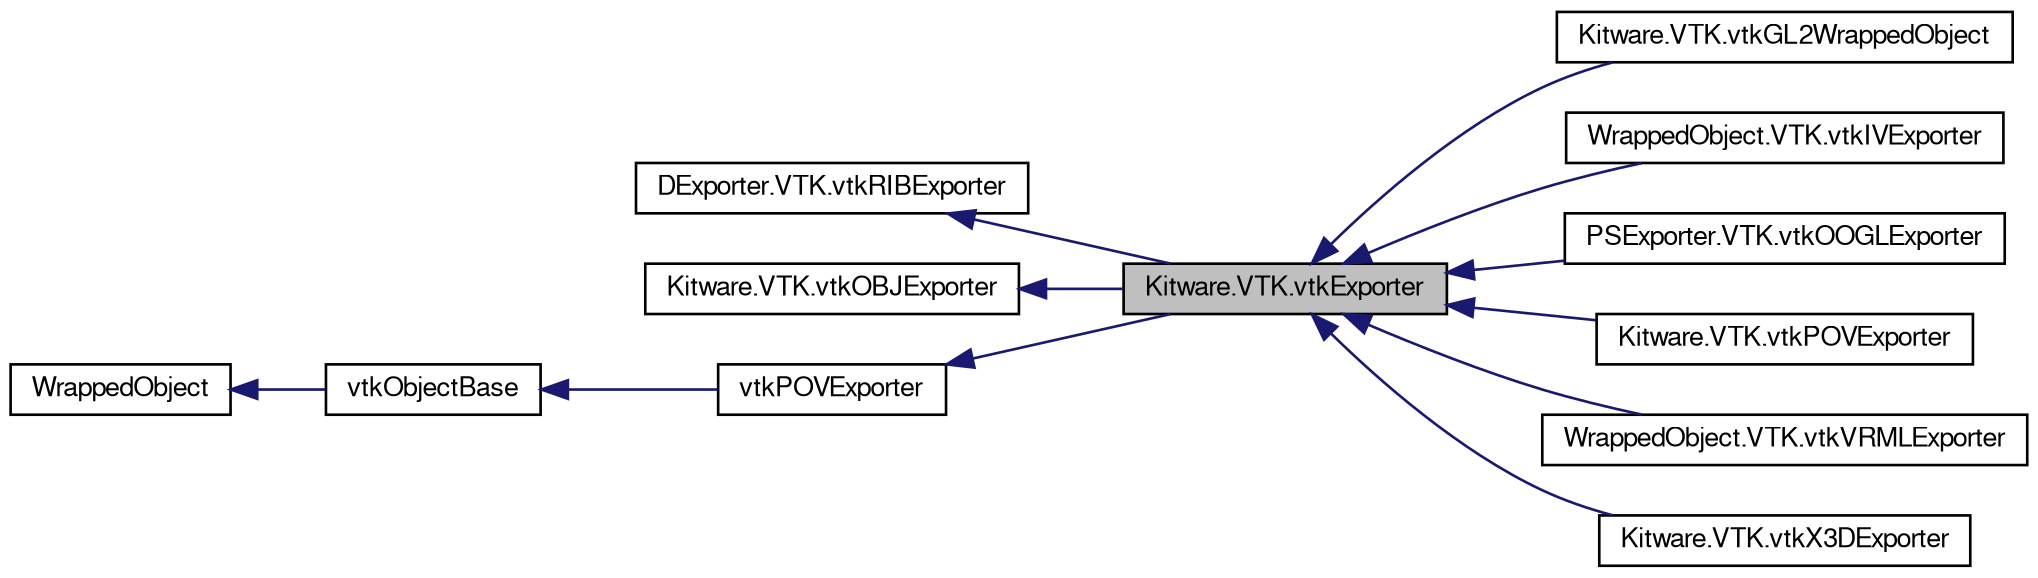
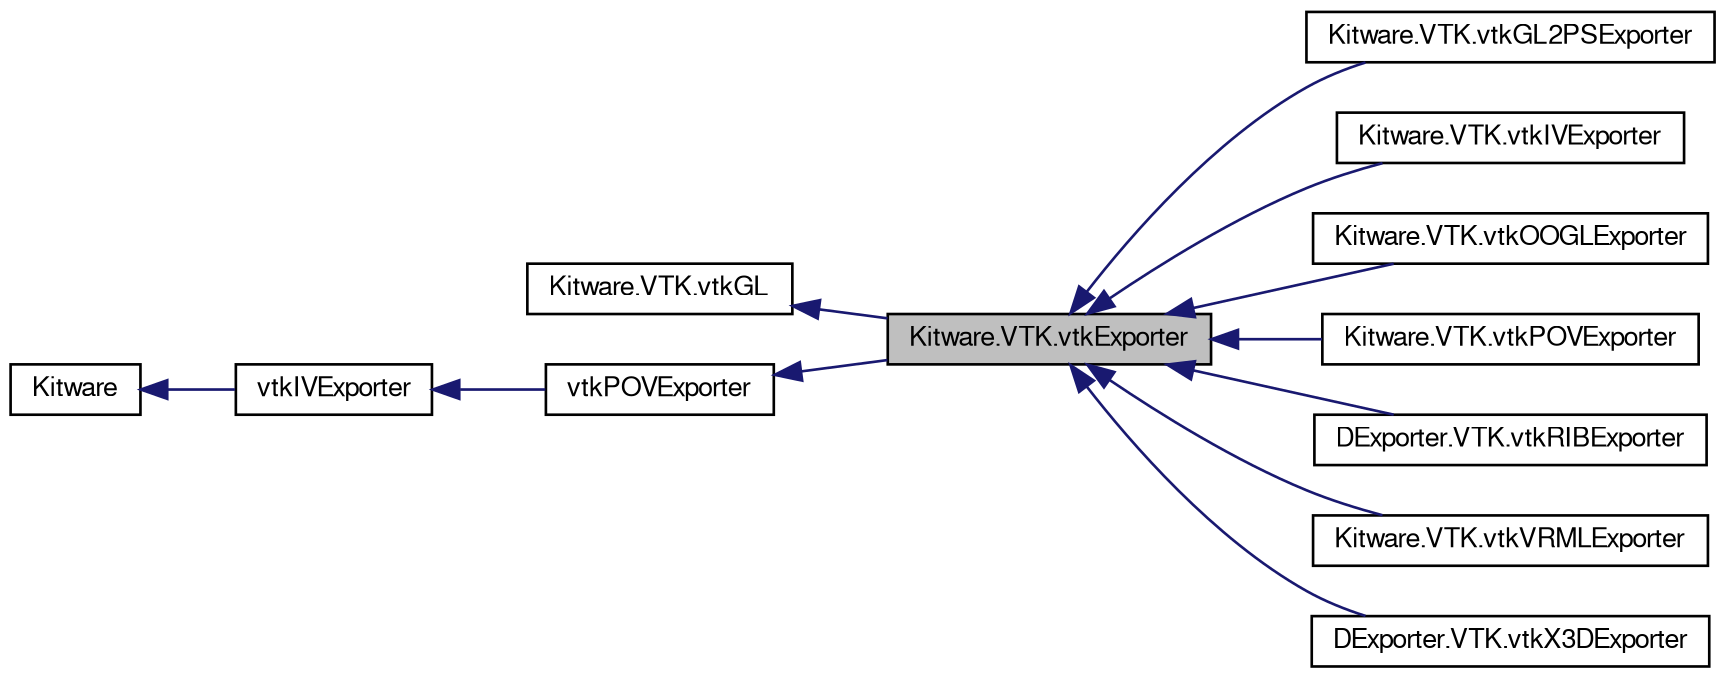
(1785, 37) -> (1511, 37)
(1785, 138) -> (1511, 138)
(1785, 239) -> (1511, 239)
(1072, 242) -> (1293, 393)
(832, 289) -> (660, 289)
(121, 390) -> (76, 390)
(433, 390) -> (334, 390)
(1785, 440) -> (1511, 541)
(1785, 541) -> (1511, 641)
